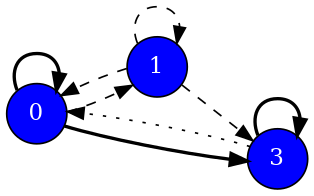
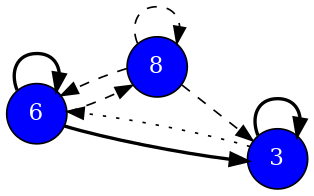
(157, 67) -> (157, 67)
(37, 114) -> (37, 114)
